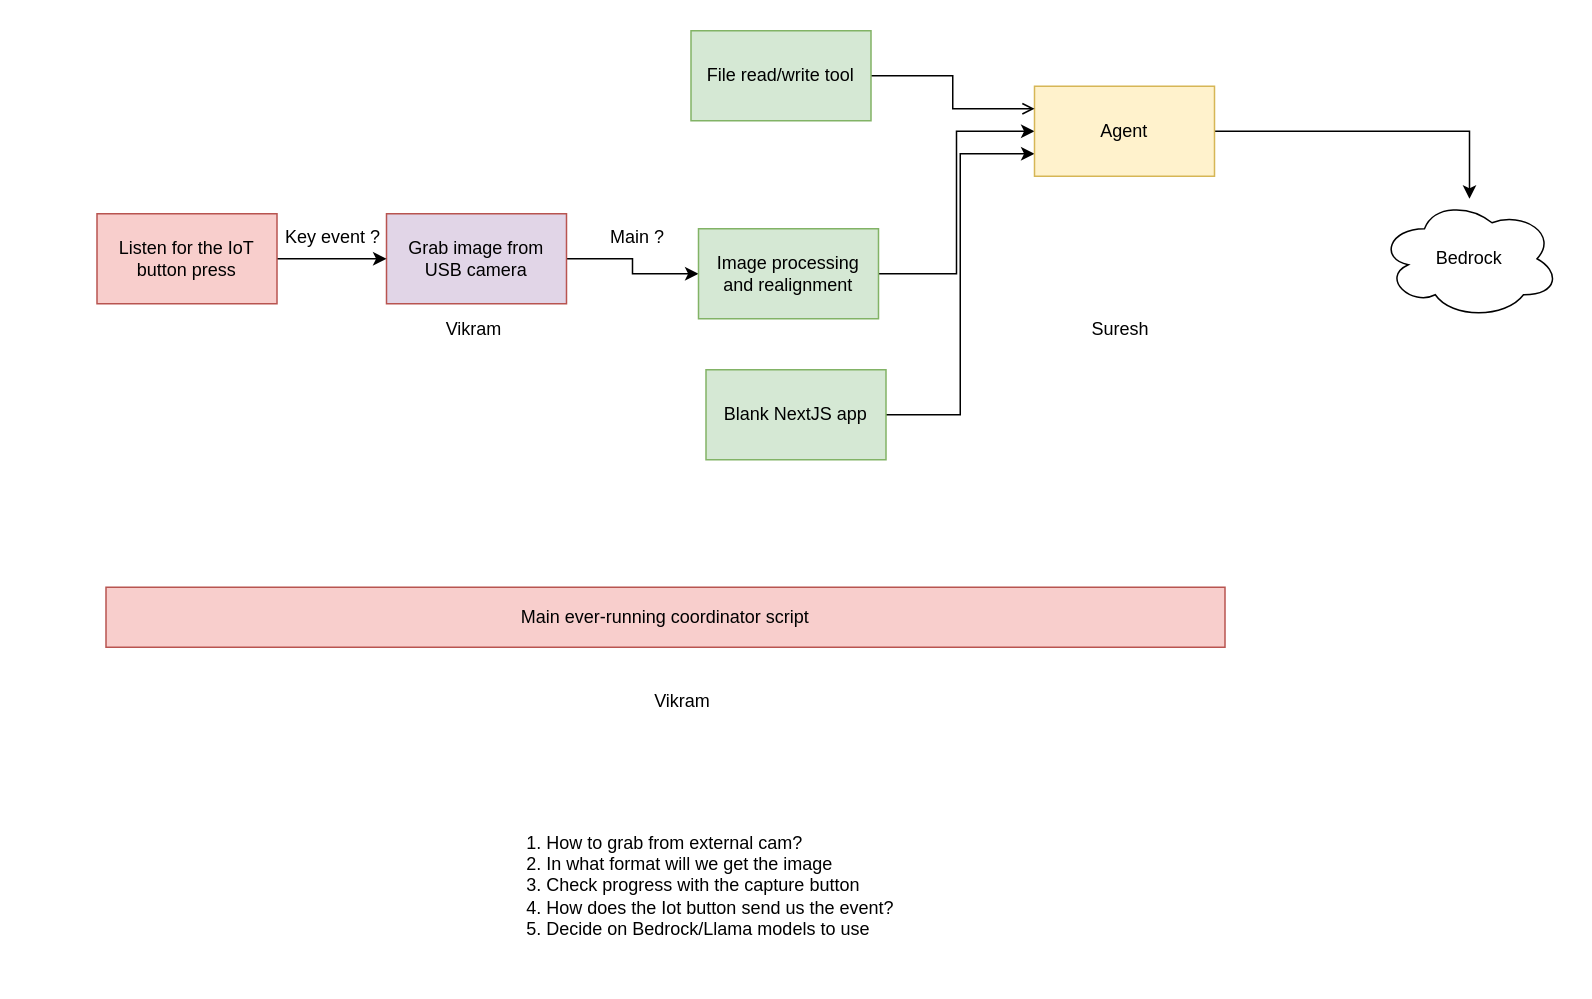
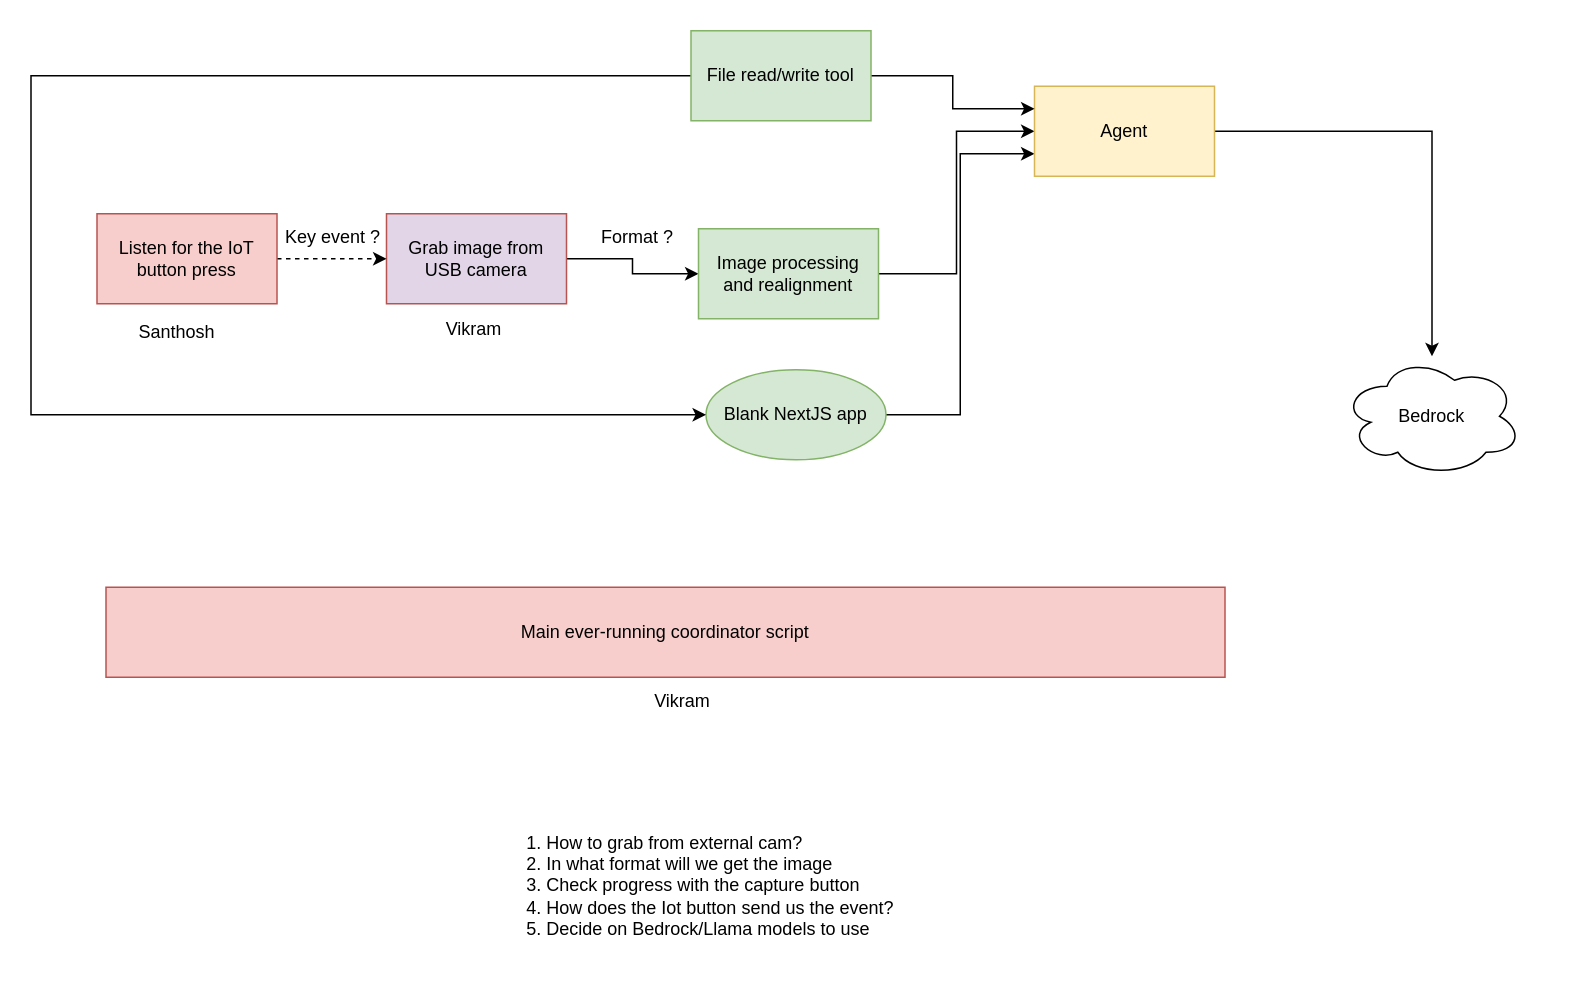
(1025, 109) -> (1023, 109)
(638, 238) -> (638, 238)
none -> (31, 248)
(328, 259) -> (328, 259)
(1469, 259) -> (1432, 416)
(1120, 329) -> none
none -> (176, 332)
(796, 415) -> (796, 415)
(665, 617) -> (665, 632)
